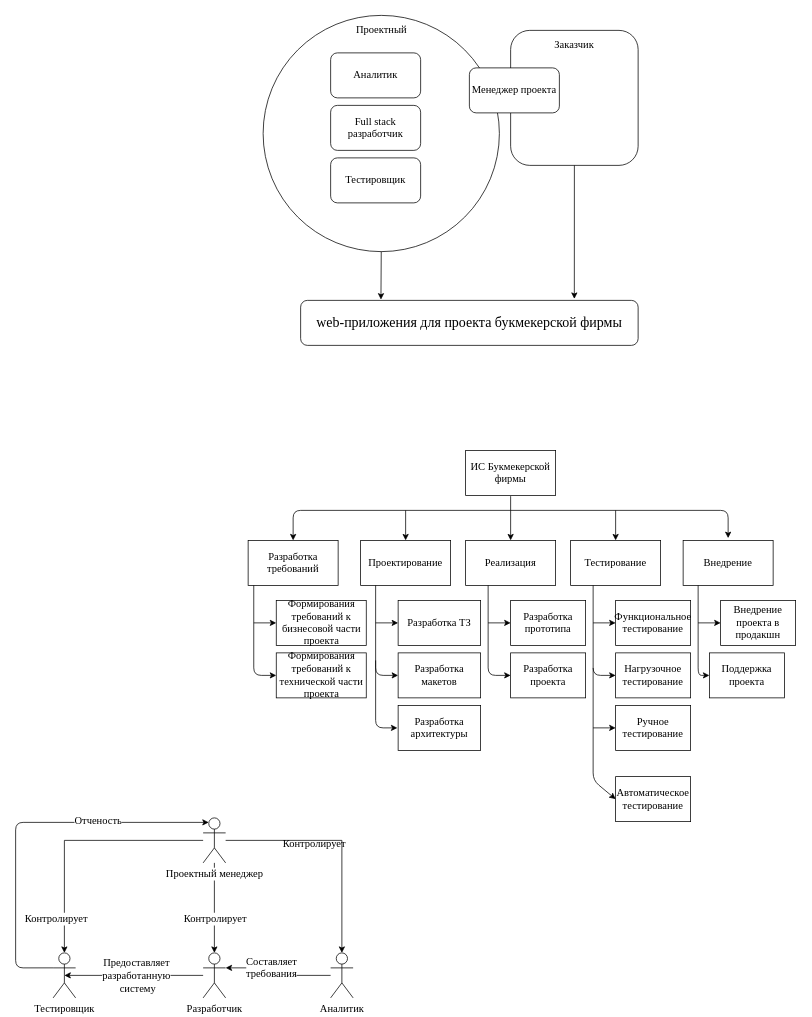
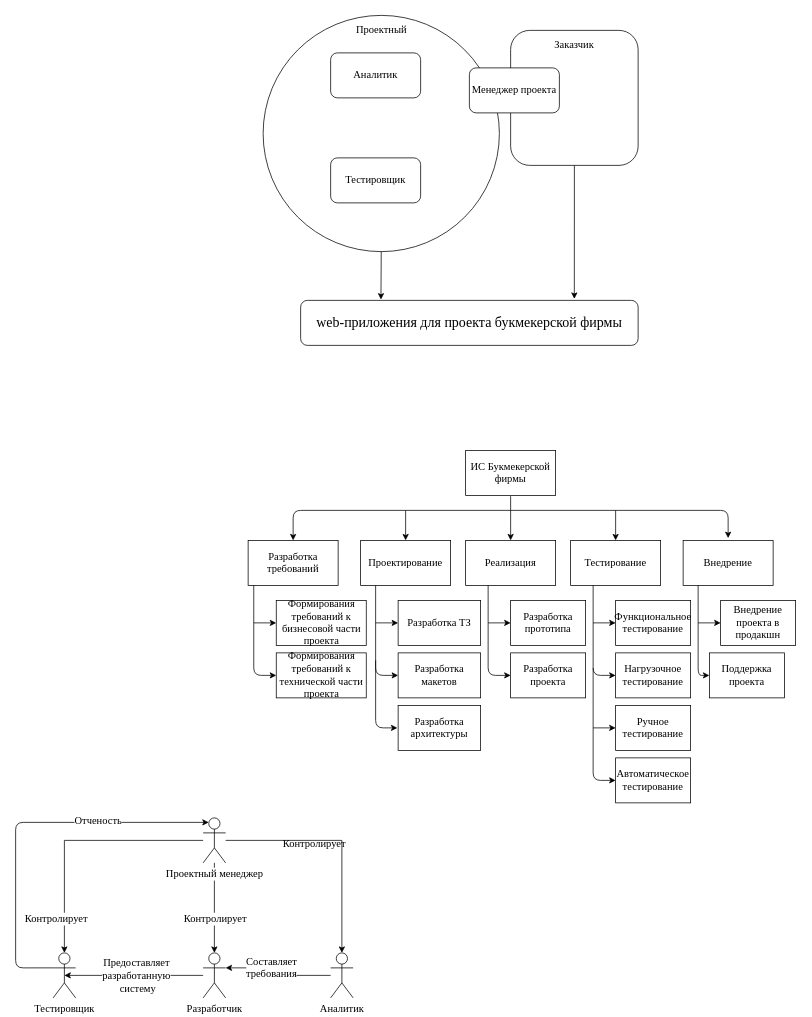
(375, 128) -> none
(653, 799) -> (653, 780)
